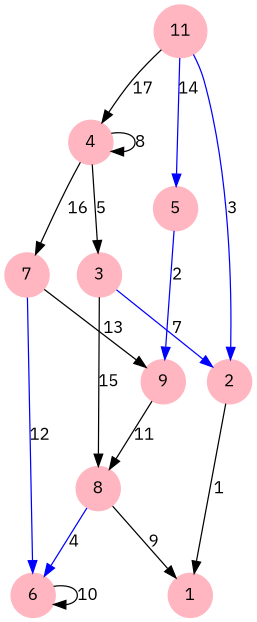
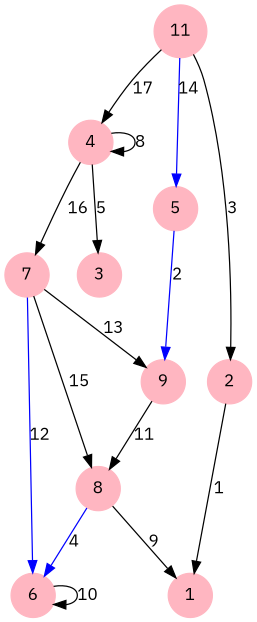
(225, 199) -> (225, 199)
(160, 324) -> none
(99, 376) -> (61, 376)
